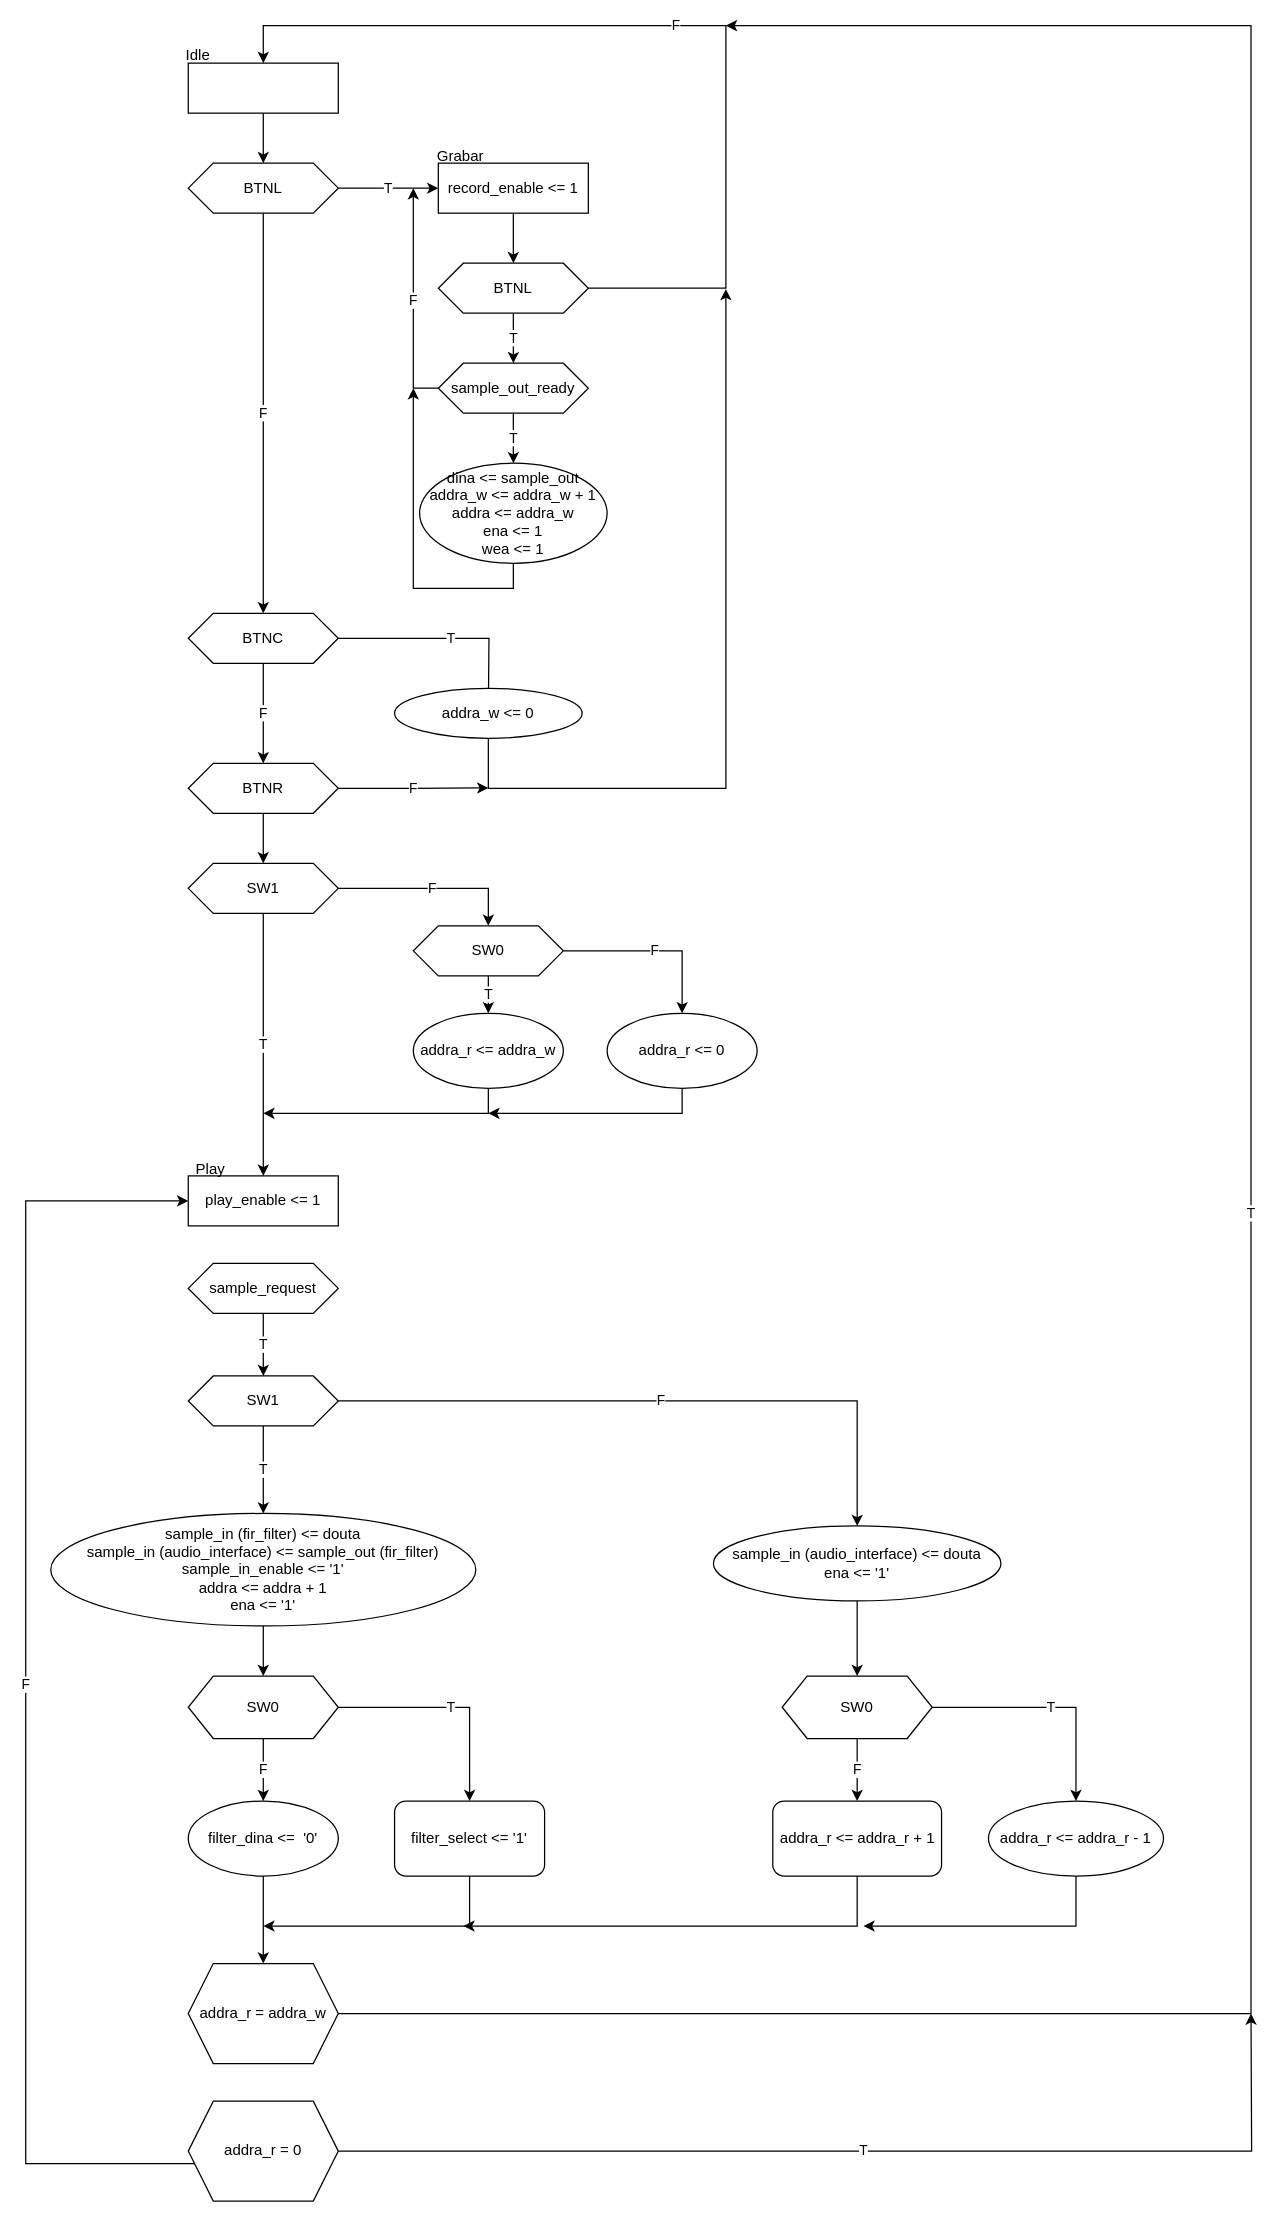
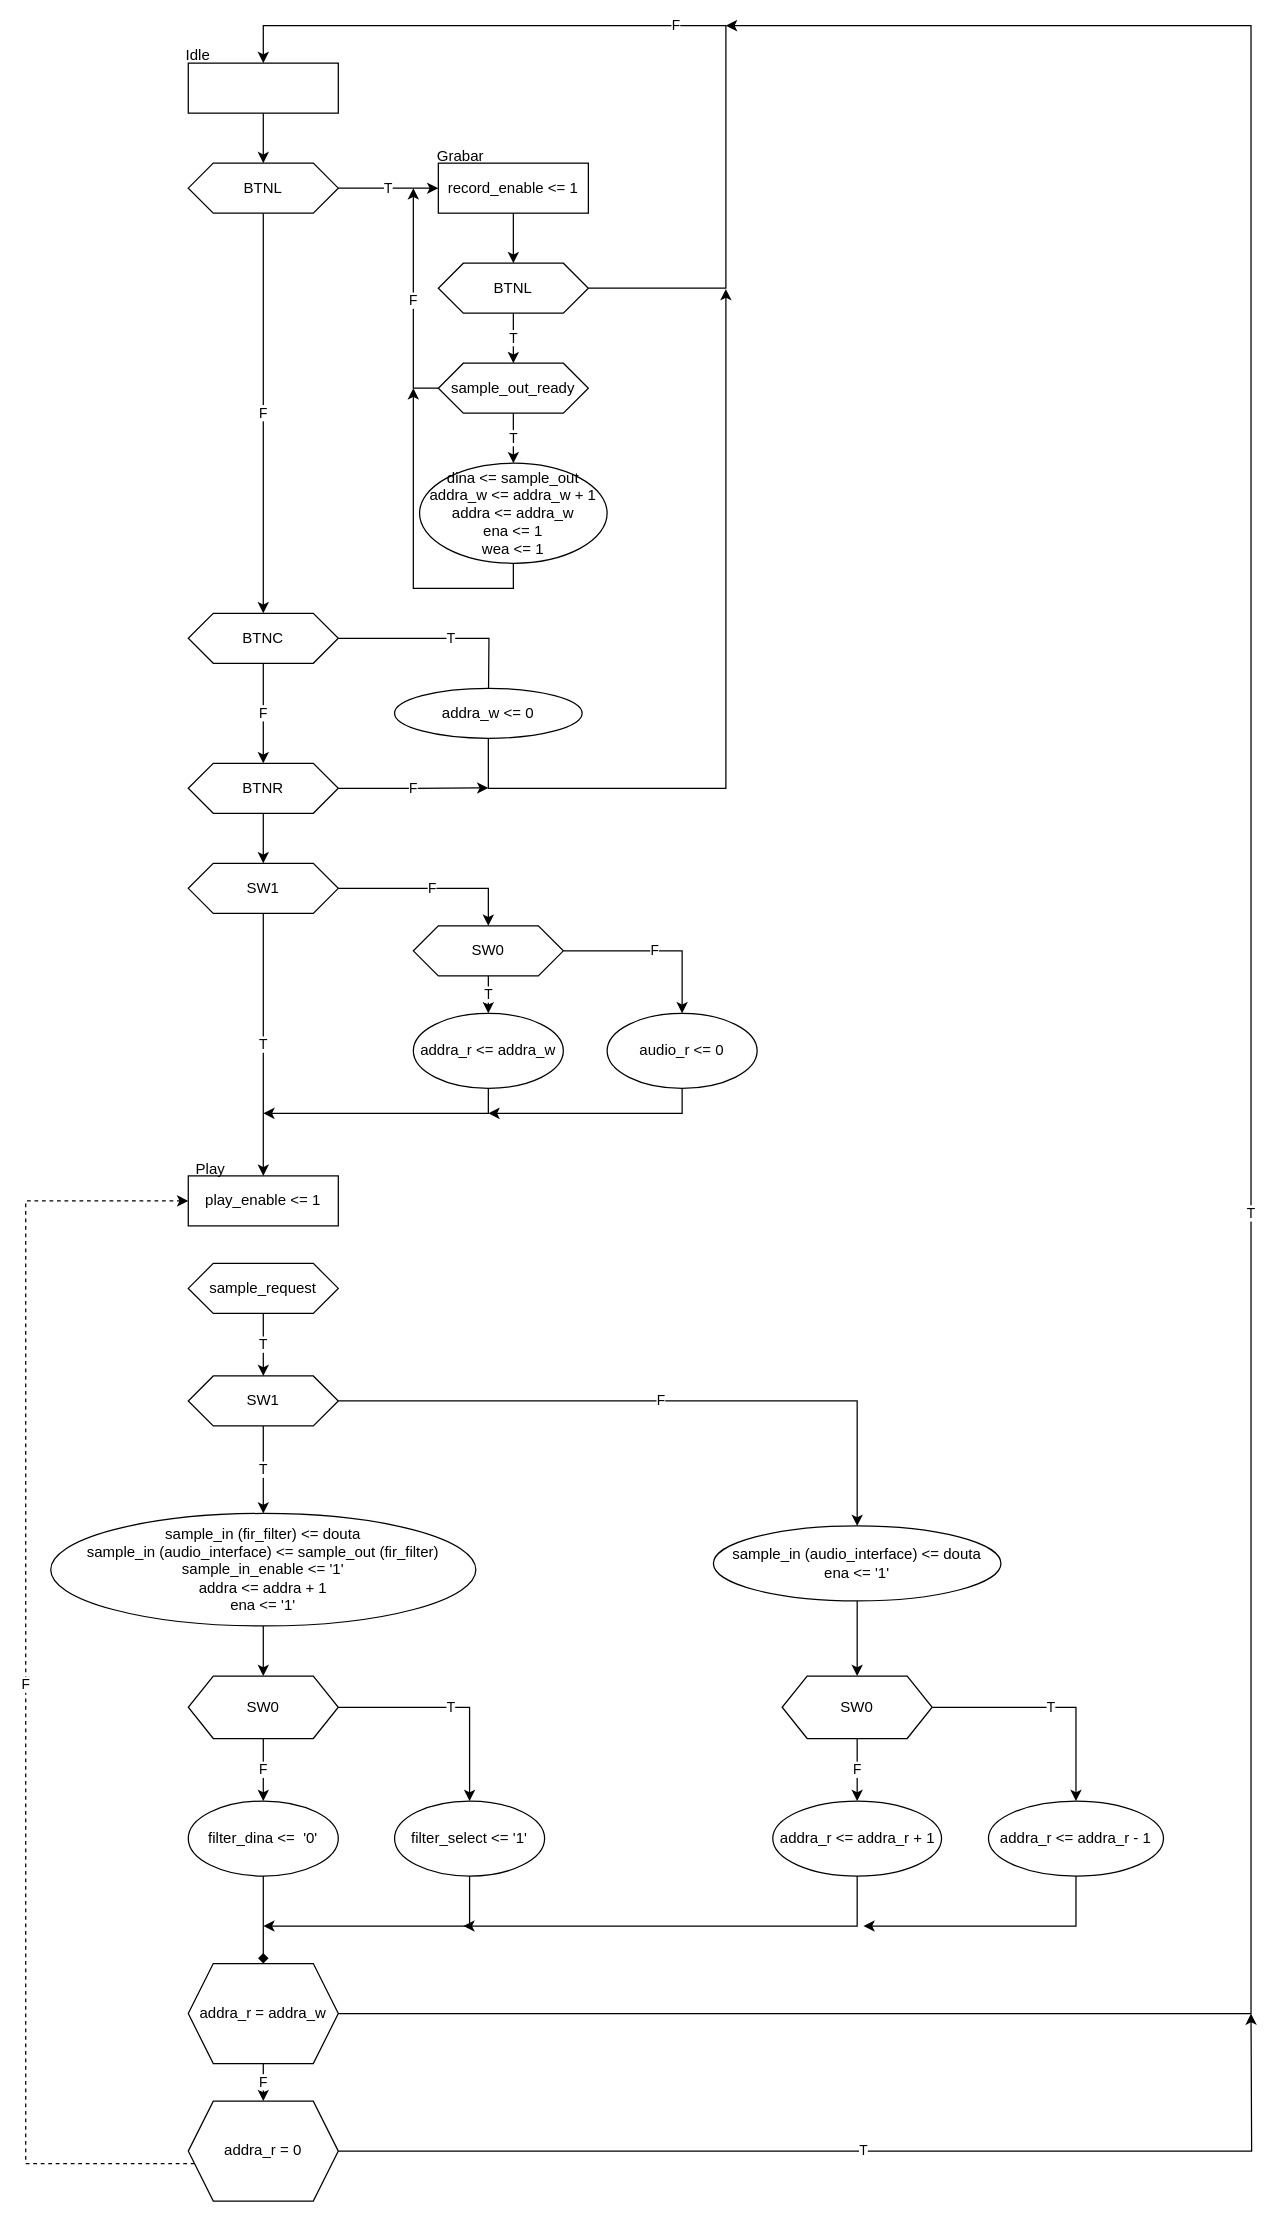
(682, 1051) -> (682, 1051)
(469, 1838) -> (469, 1838)
(857, 1838) -> (857, 1838)
(263, 1953) -> (263, 1952)
(26, 2011) -> (26, 2011)
none -> (263, 2080)
